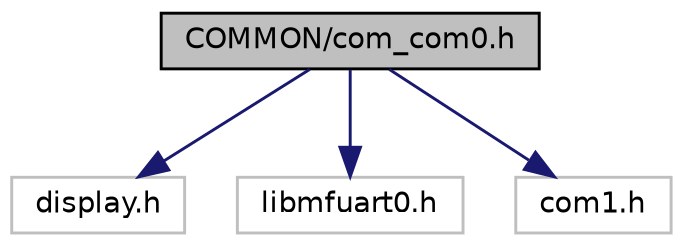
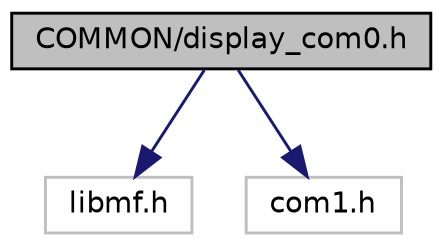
(350, 41) -> (221, 41)
(98, 205) -> (119, 205)
(350, 205) -> none
